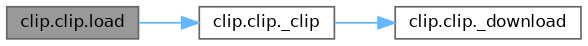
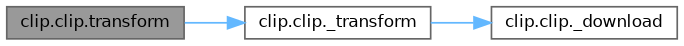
(73, 23) -> (95, 23)
(267, 23) -> (338, 23)
